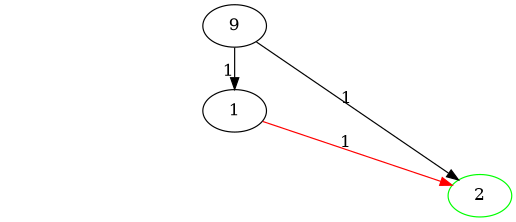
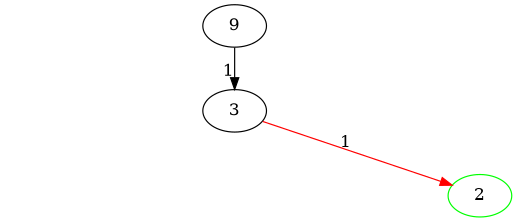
(352, 108) -> none
(235, 111) -> (235, 111)
